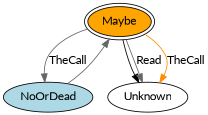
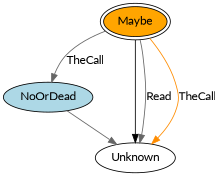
(88, 67) -> (88, 125)
